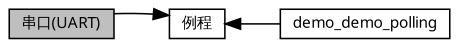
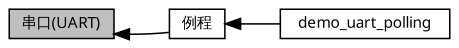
(134, 13) -> (149, 34)
(365, 24) -> (365, 24)
